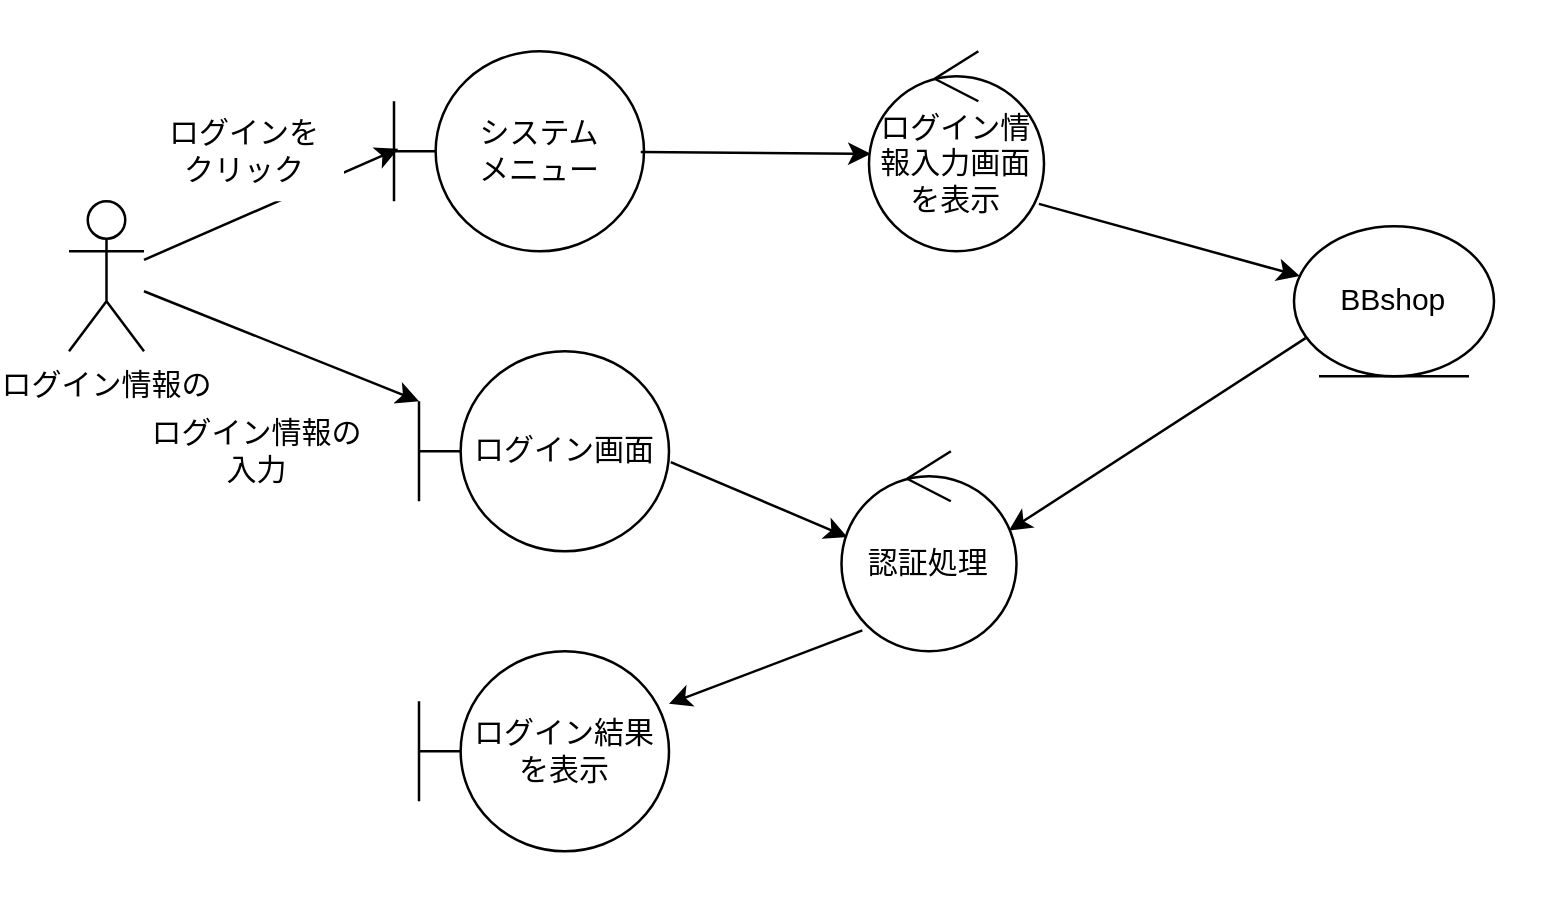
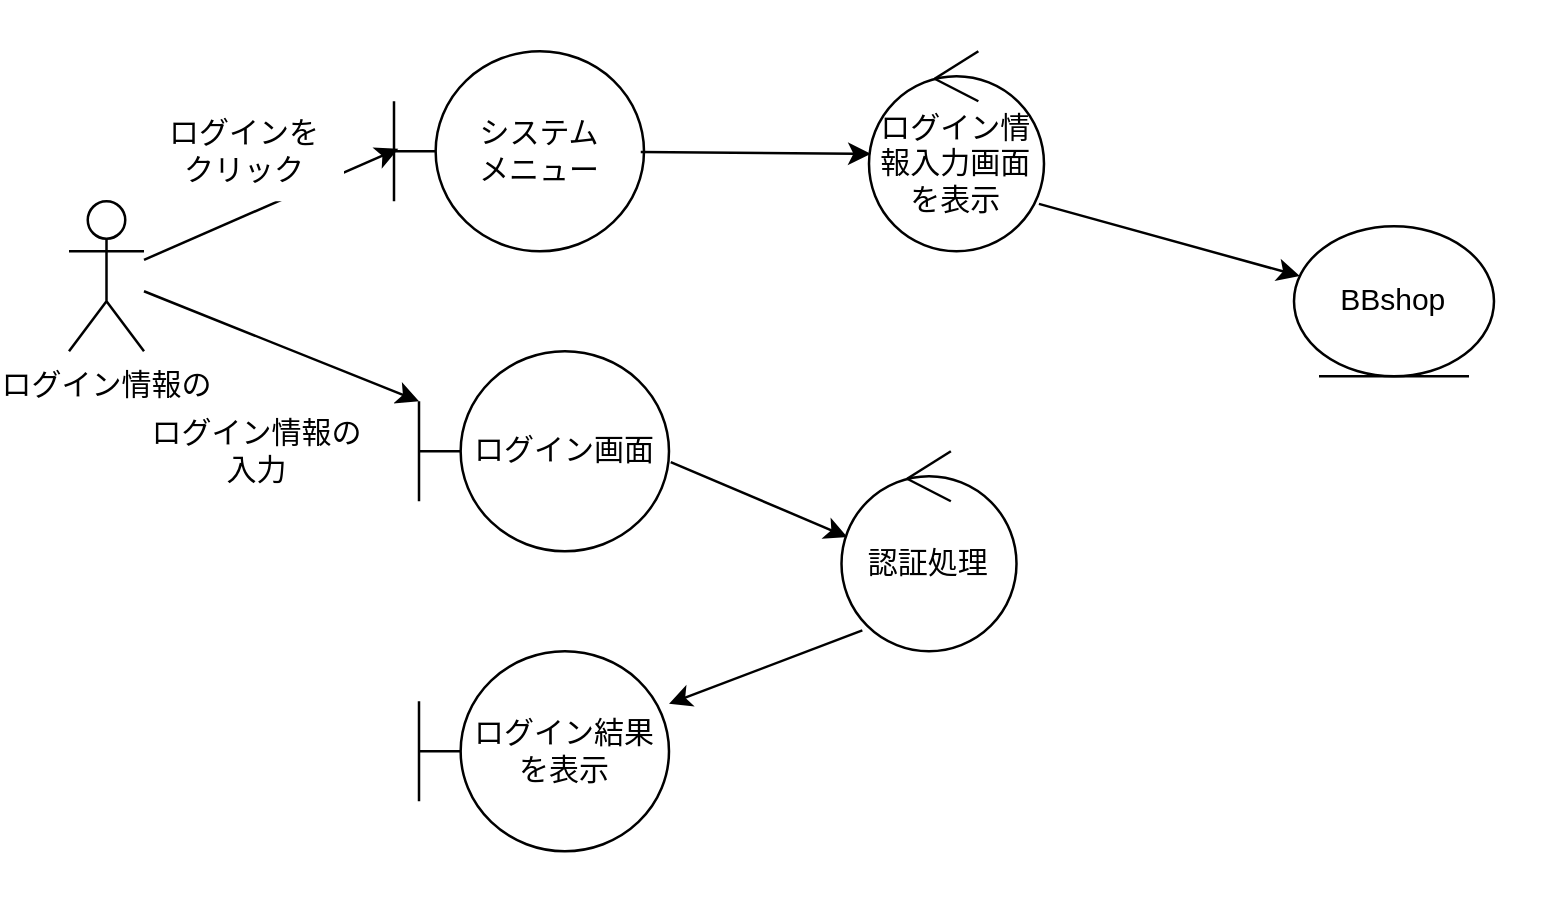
(1164, 430) -> none
